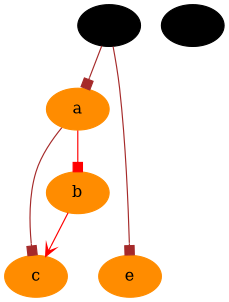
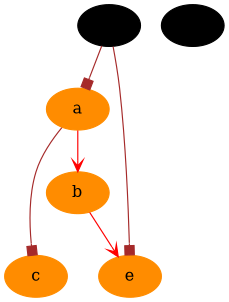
(78, 145) -> (78, 145)
(60, 229) -> (101, 230)
